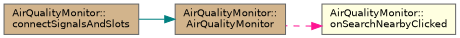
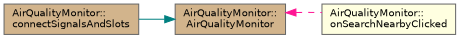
(299, 26) -> (309, 12)
